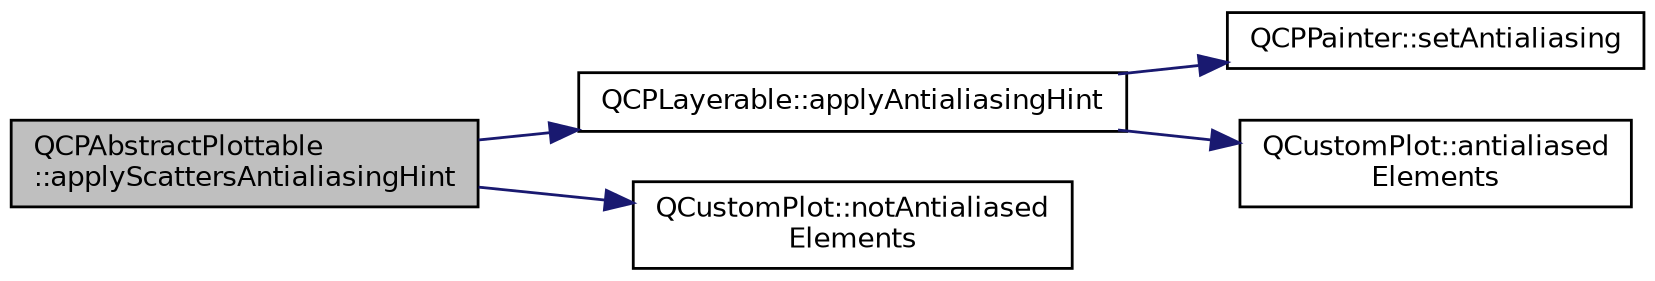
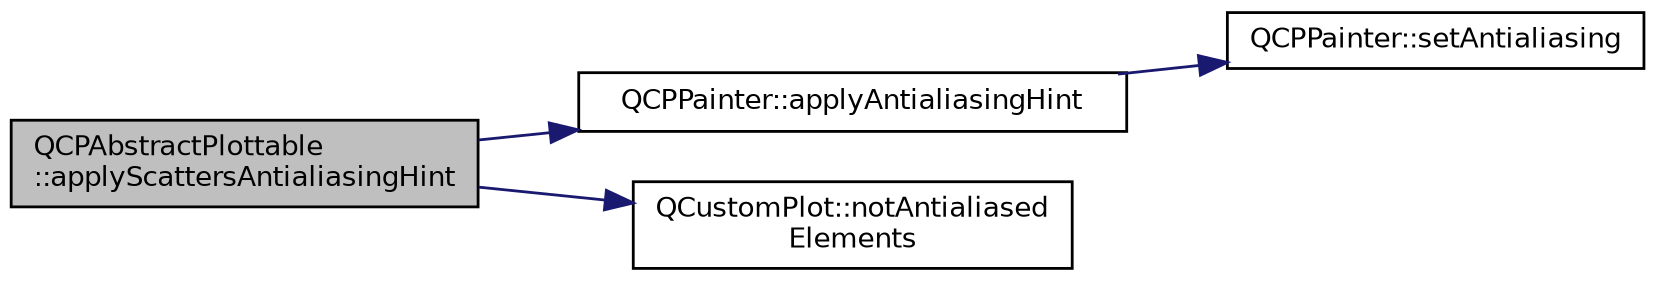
(853, 102) -> (853, 102)
(1436, 164) -> none
